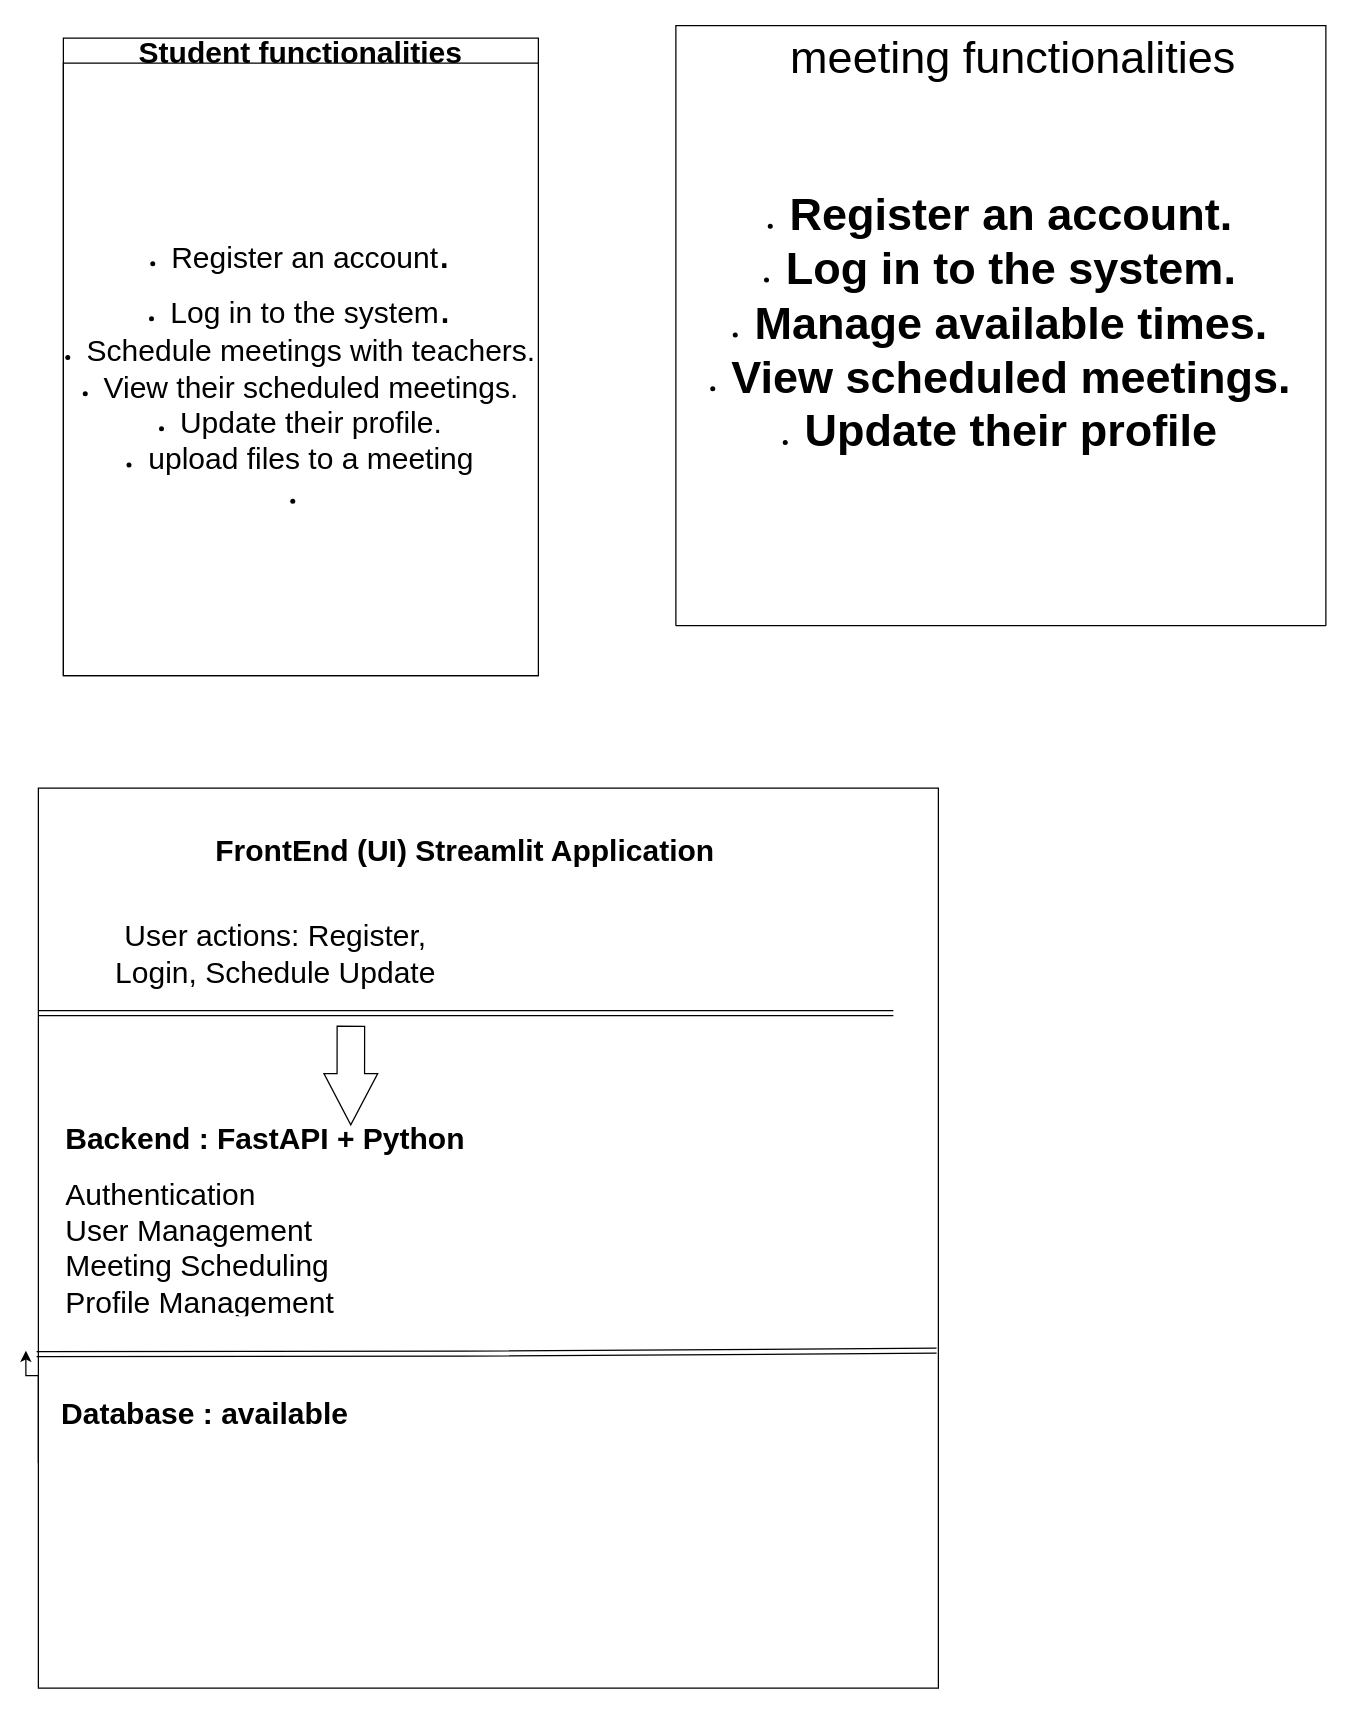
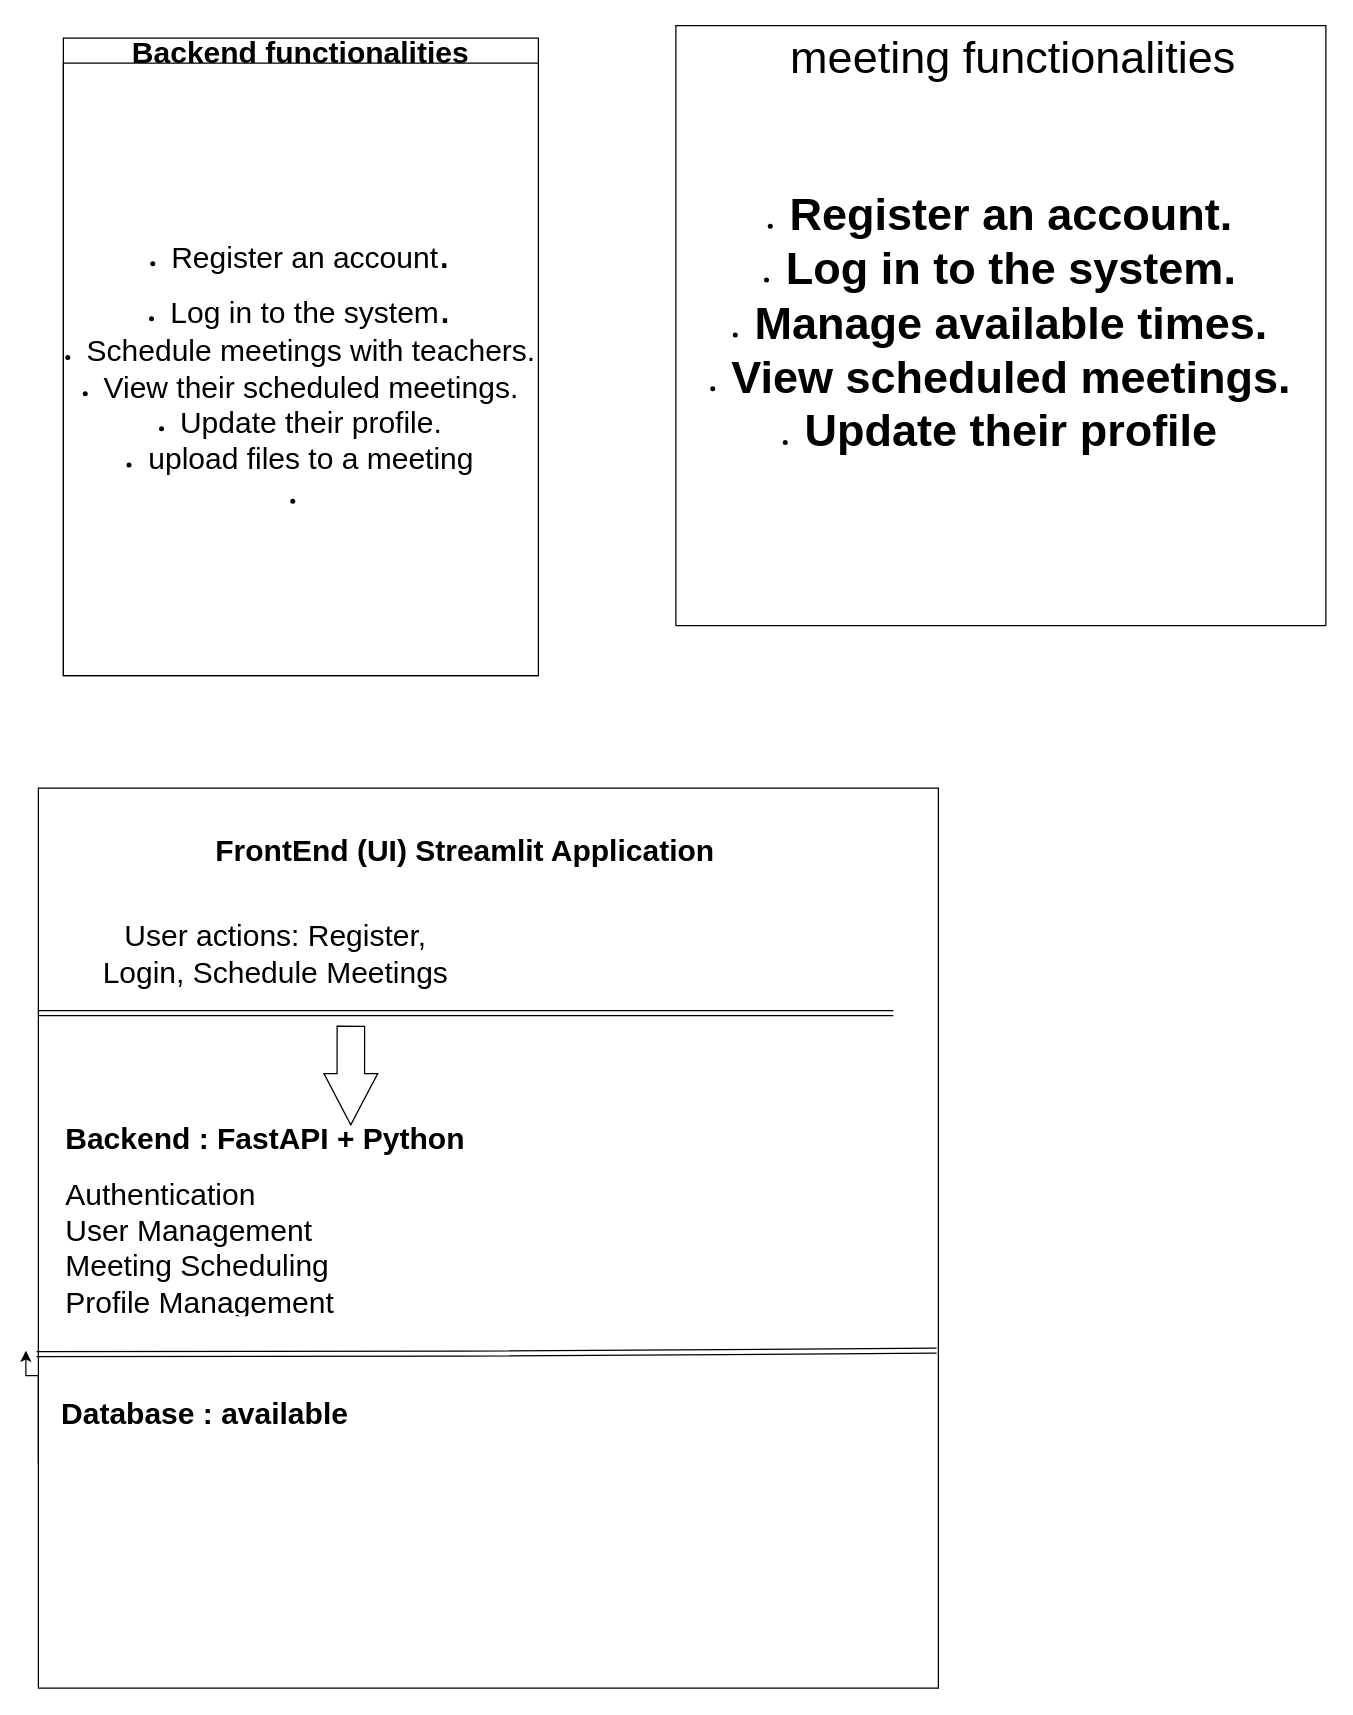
(301, 53) -> (301, 53)
(276, 954) -> (276, 954)
